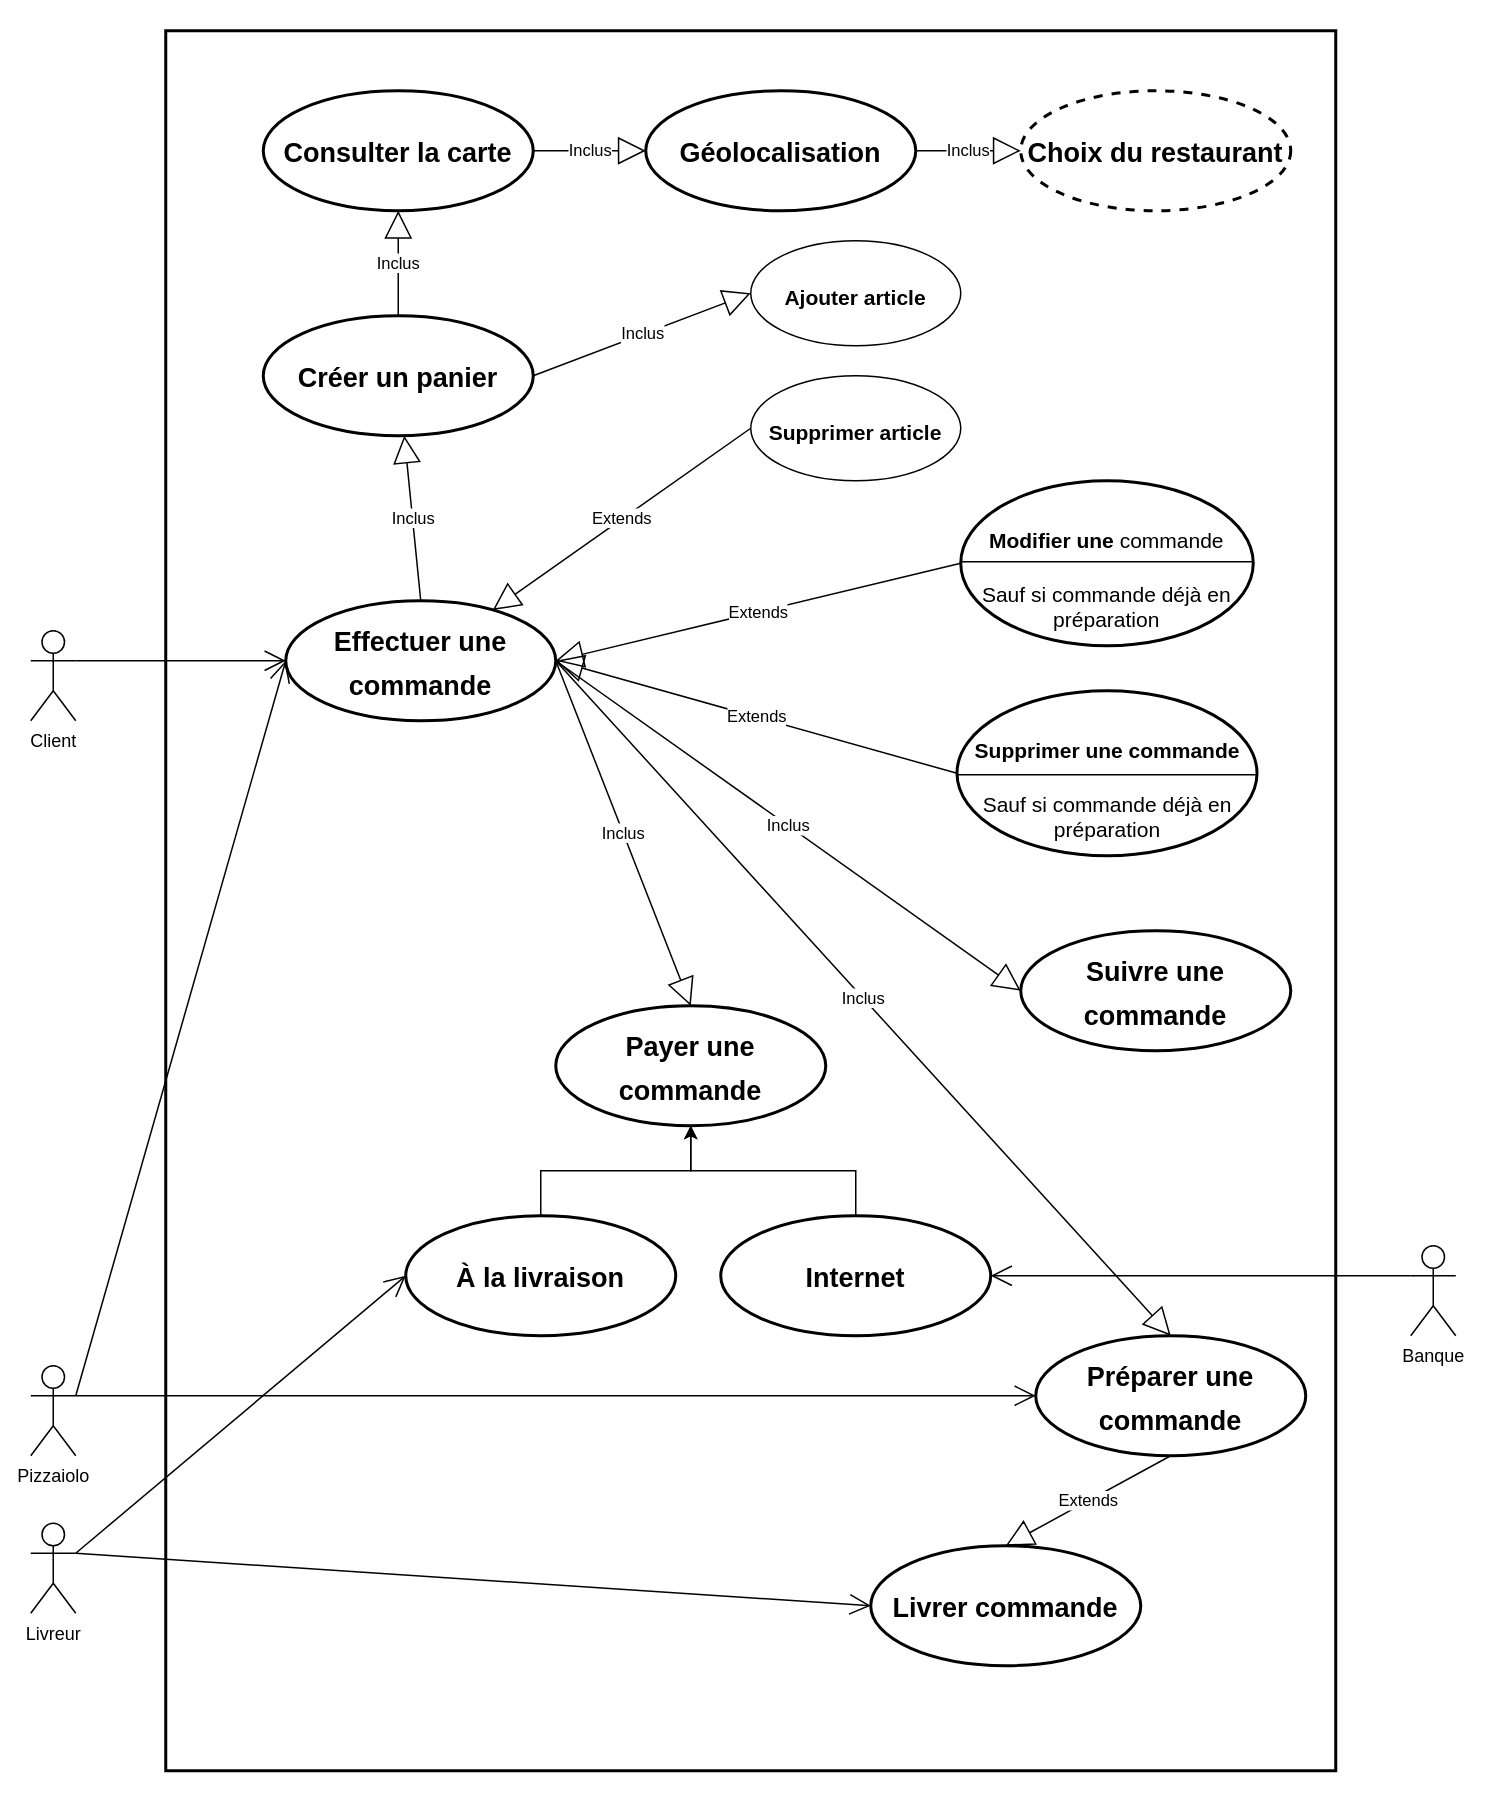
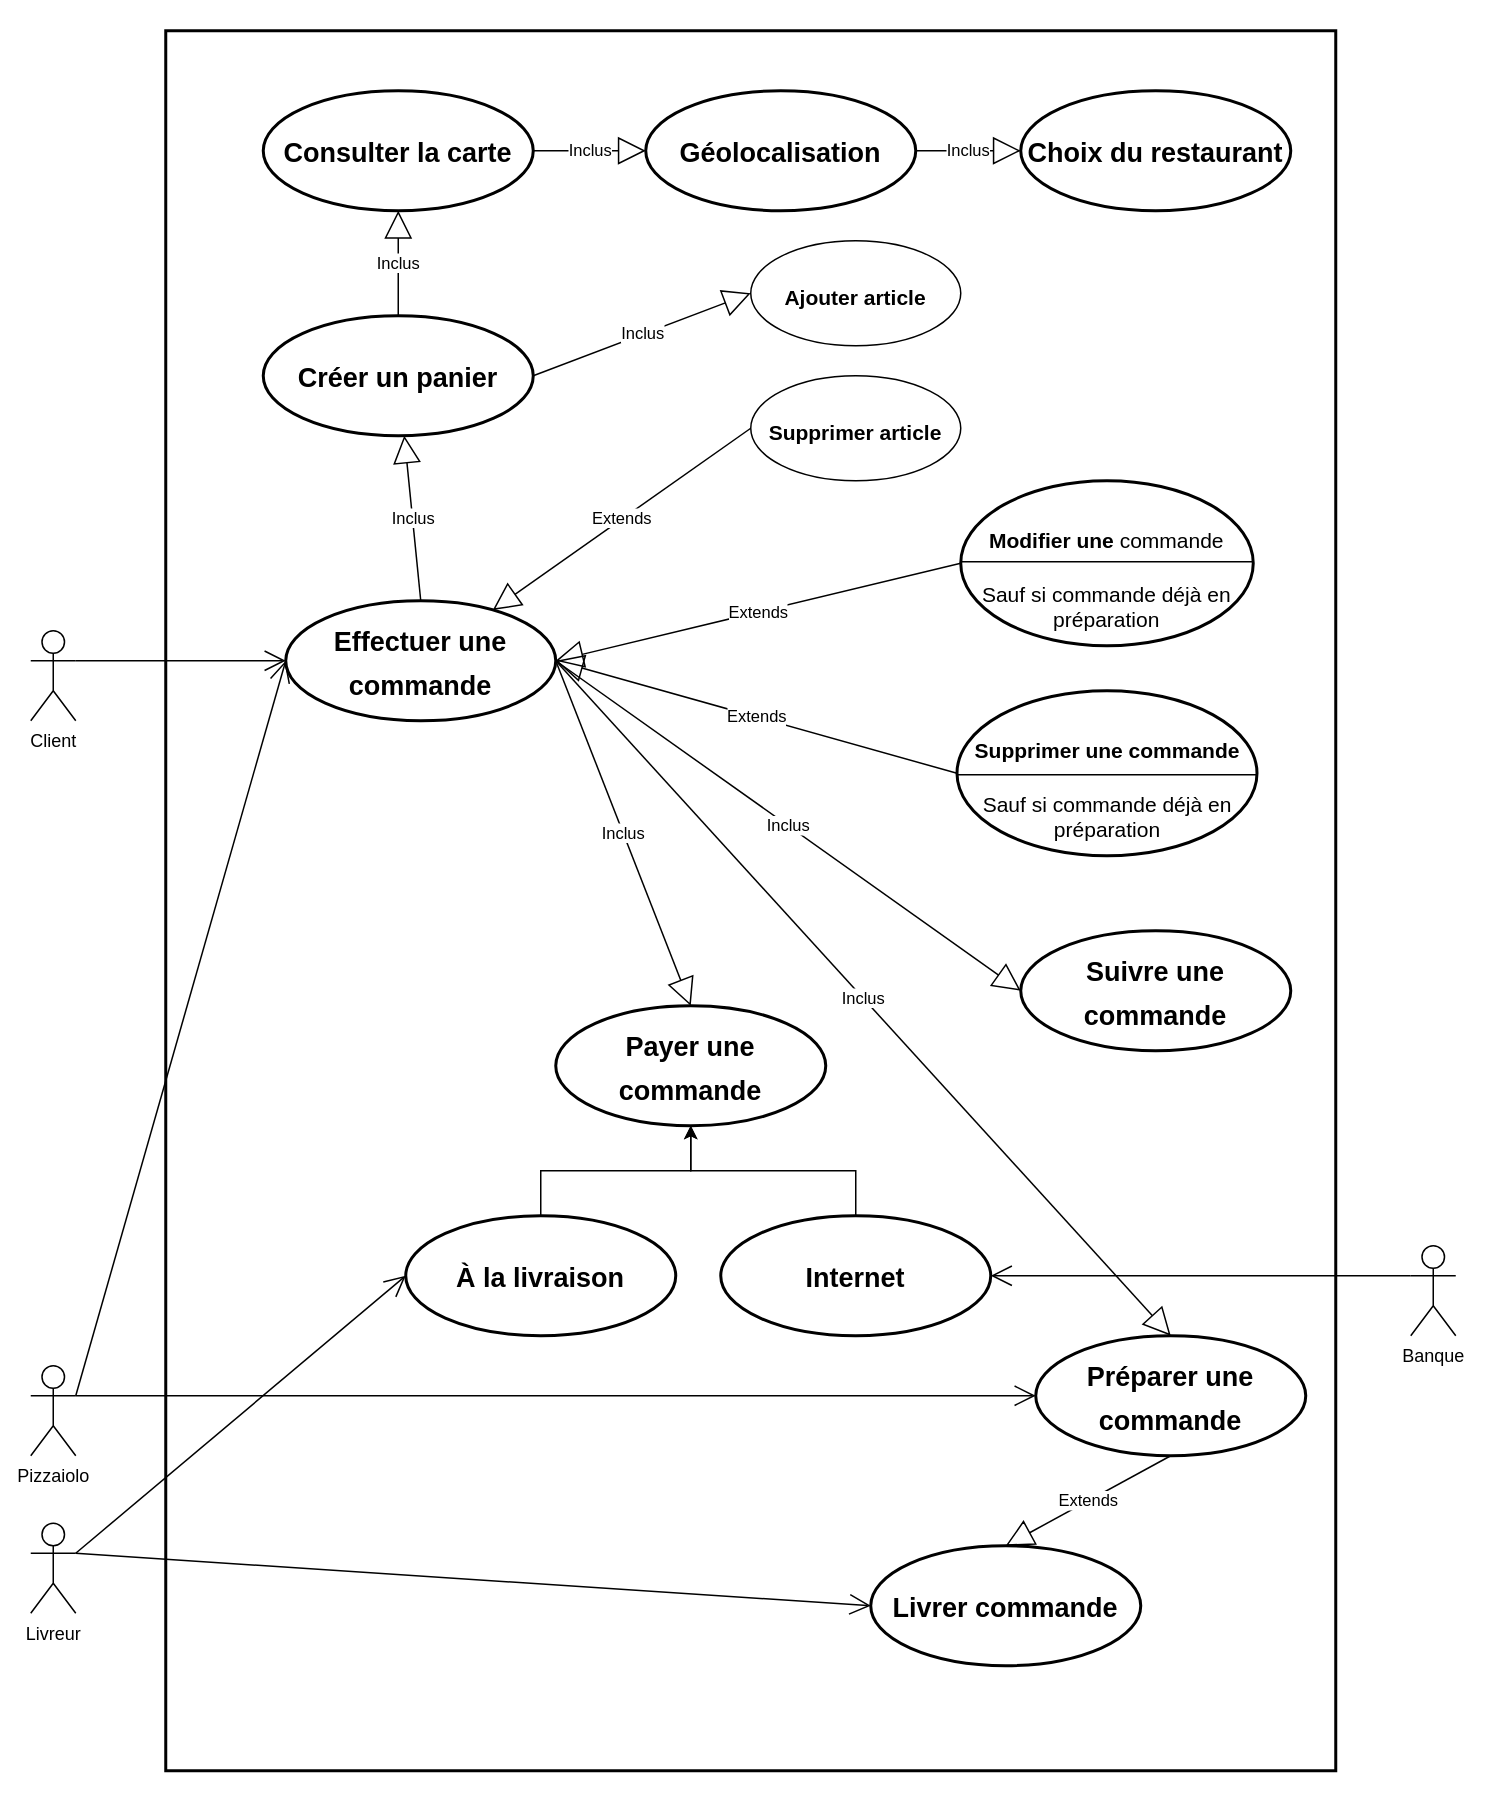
(1156, 151) -> (1156, 151)
